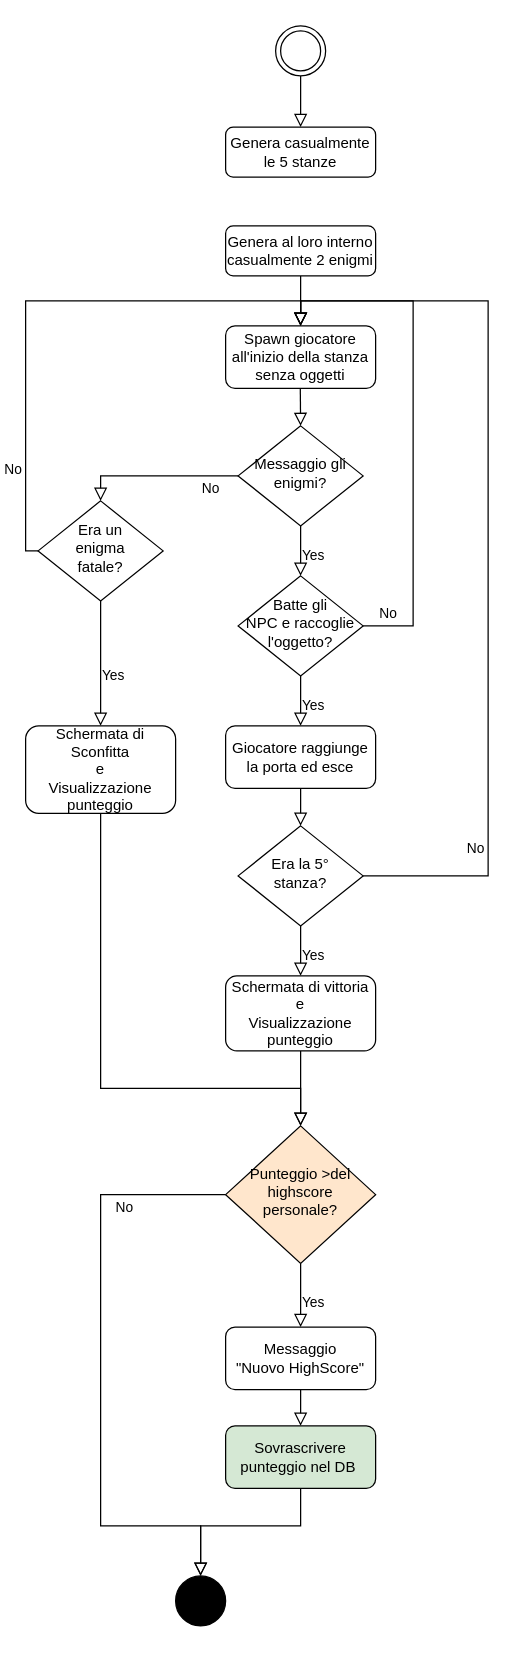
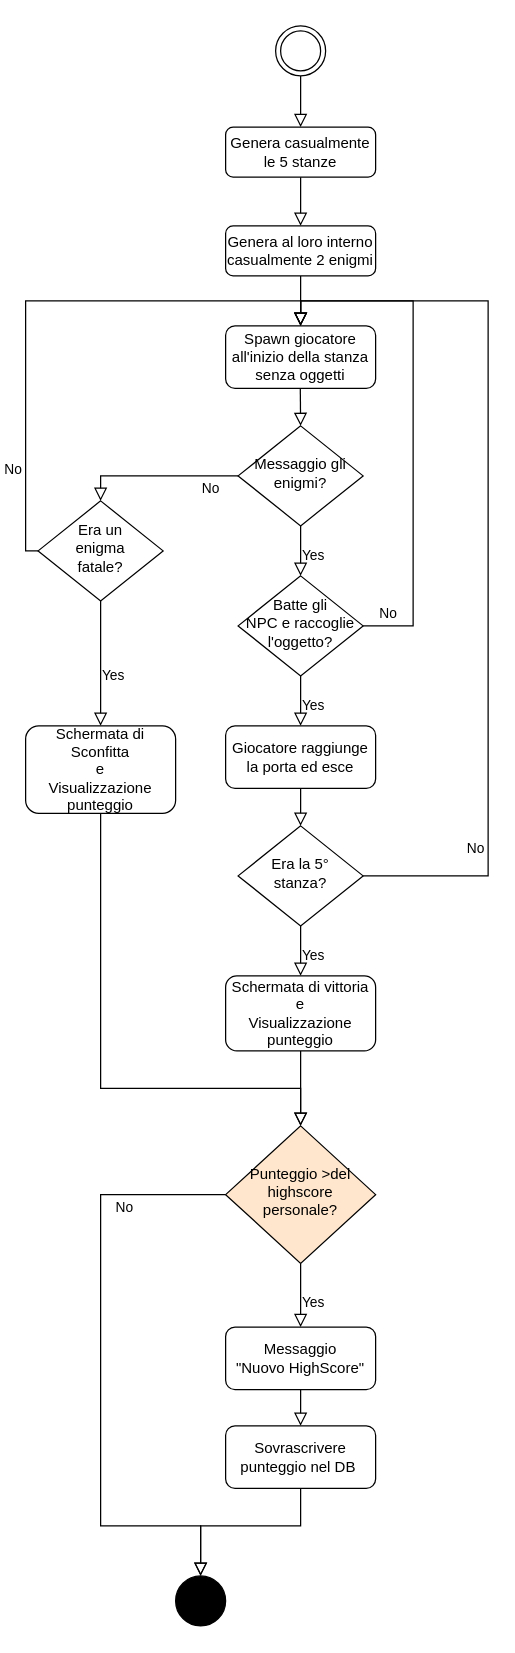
none -> (301, 195)
(301, 1457) -> (301, 1457)
